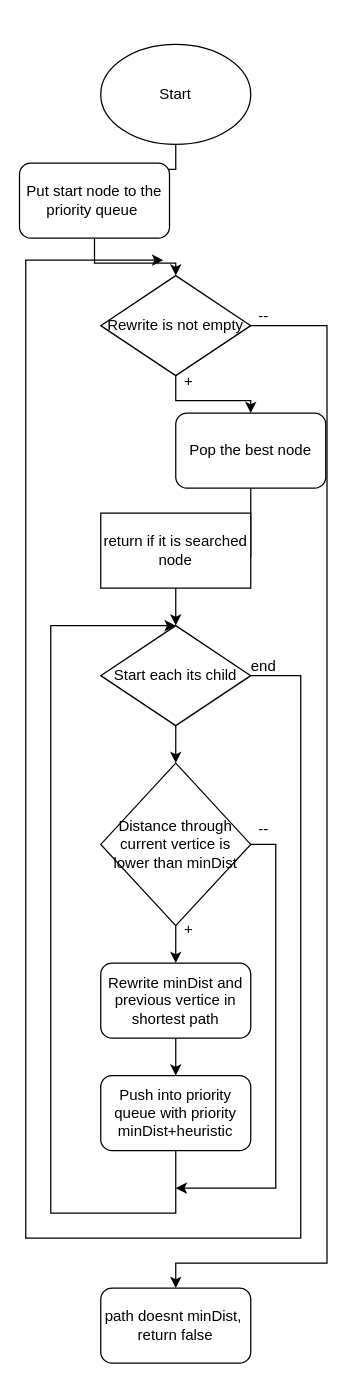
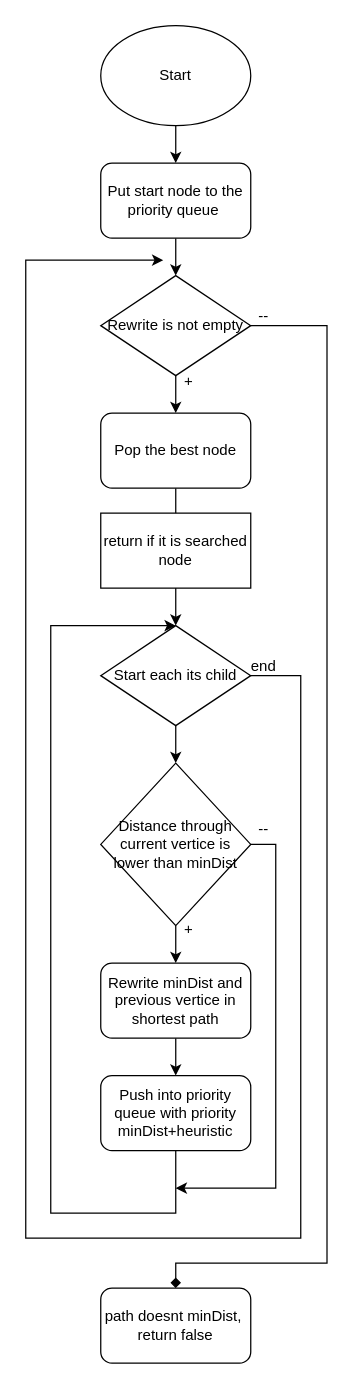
(176, 94) -> (176, 76)
(94, 201) -> (176, 201)
(251, 451) -> (176, 451)
(176, 1278) -> (176, 1277)
